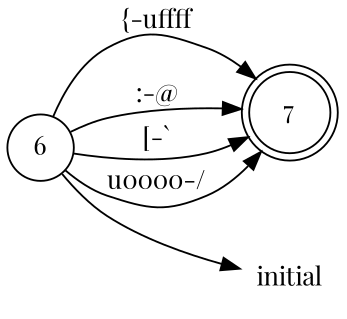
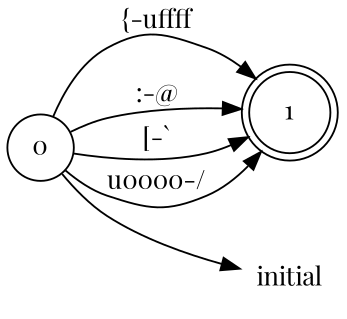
(290, 113) -> (290, 113)
(41, 148) -> (41, 148)
